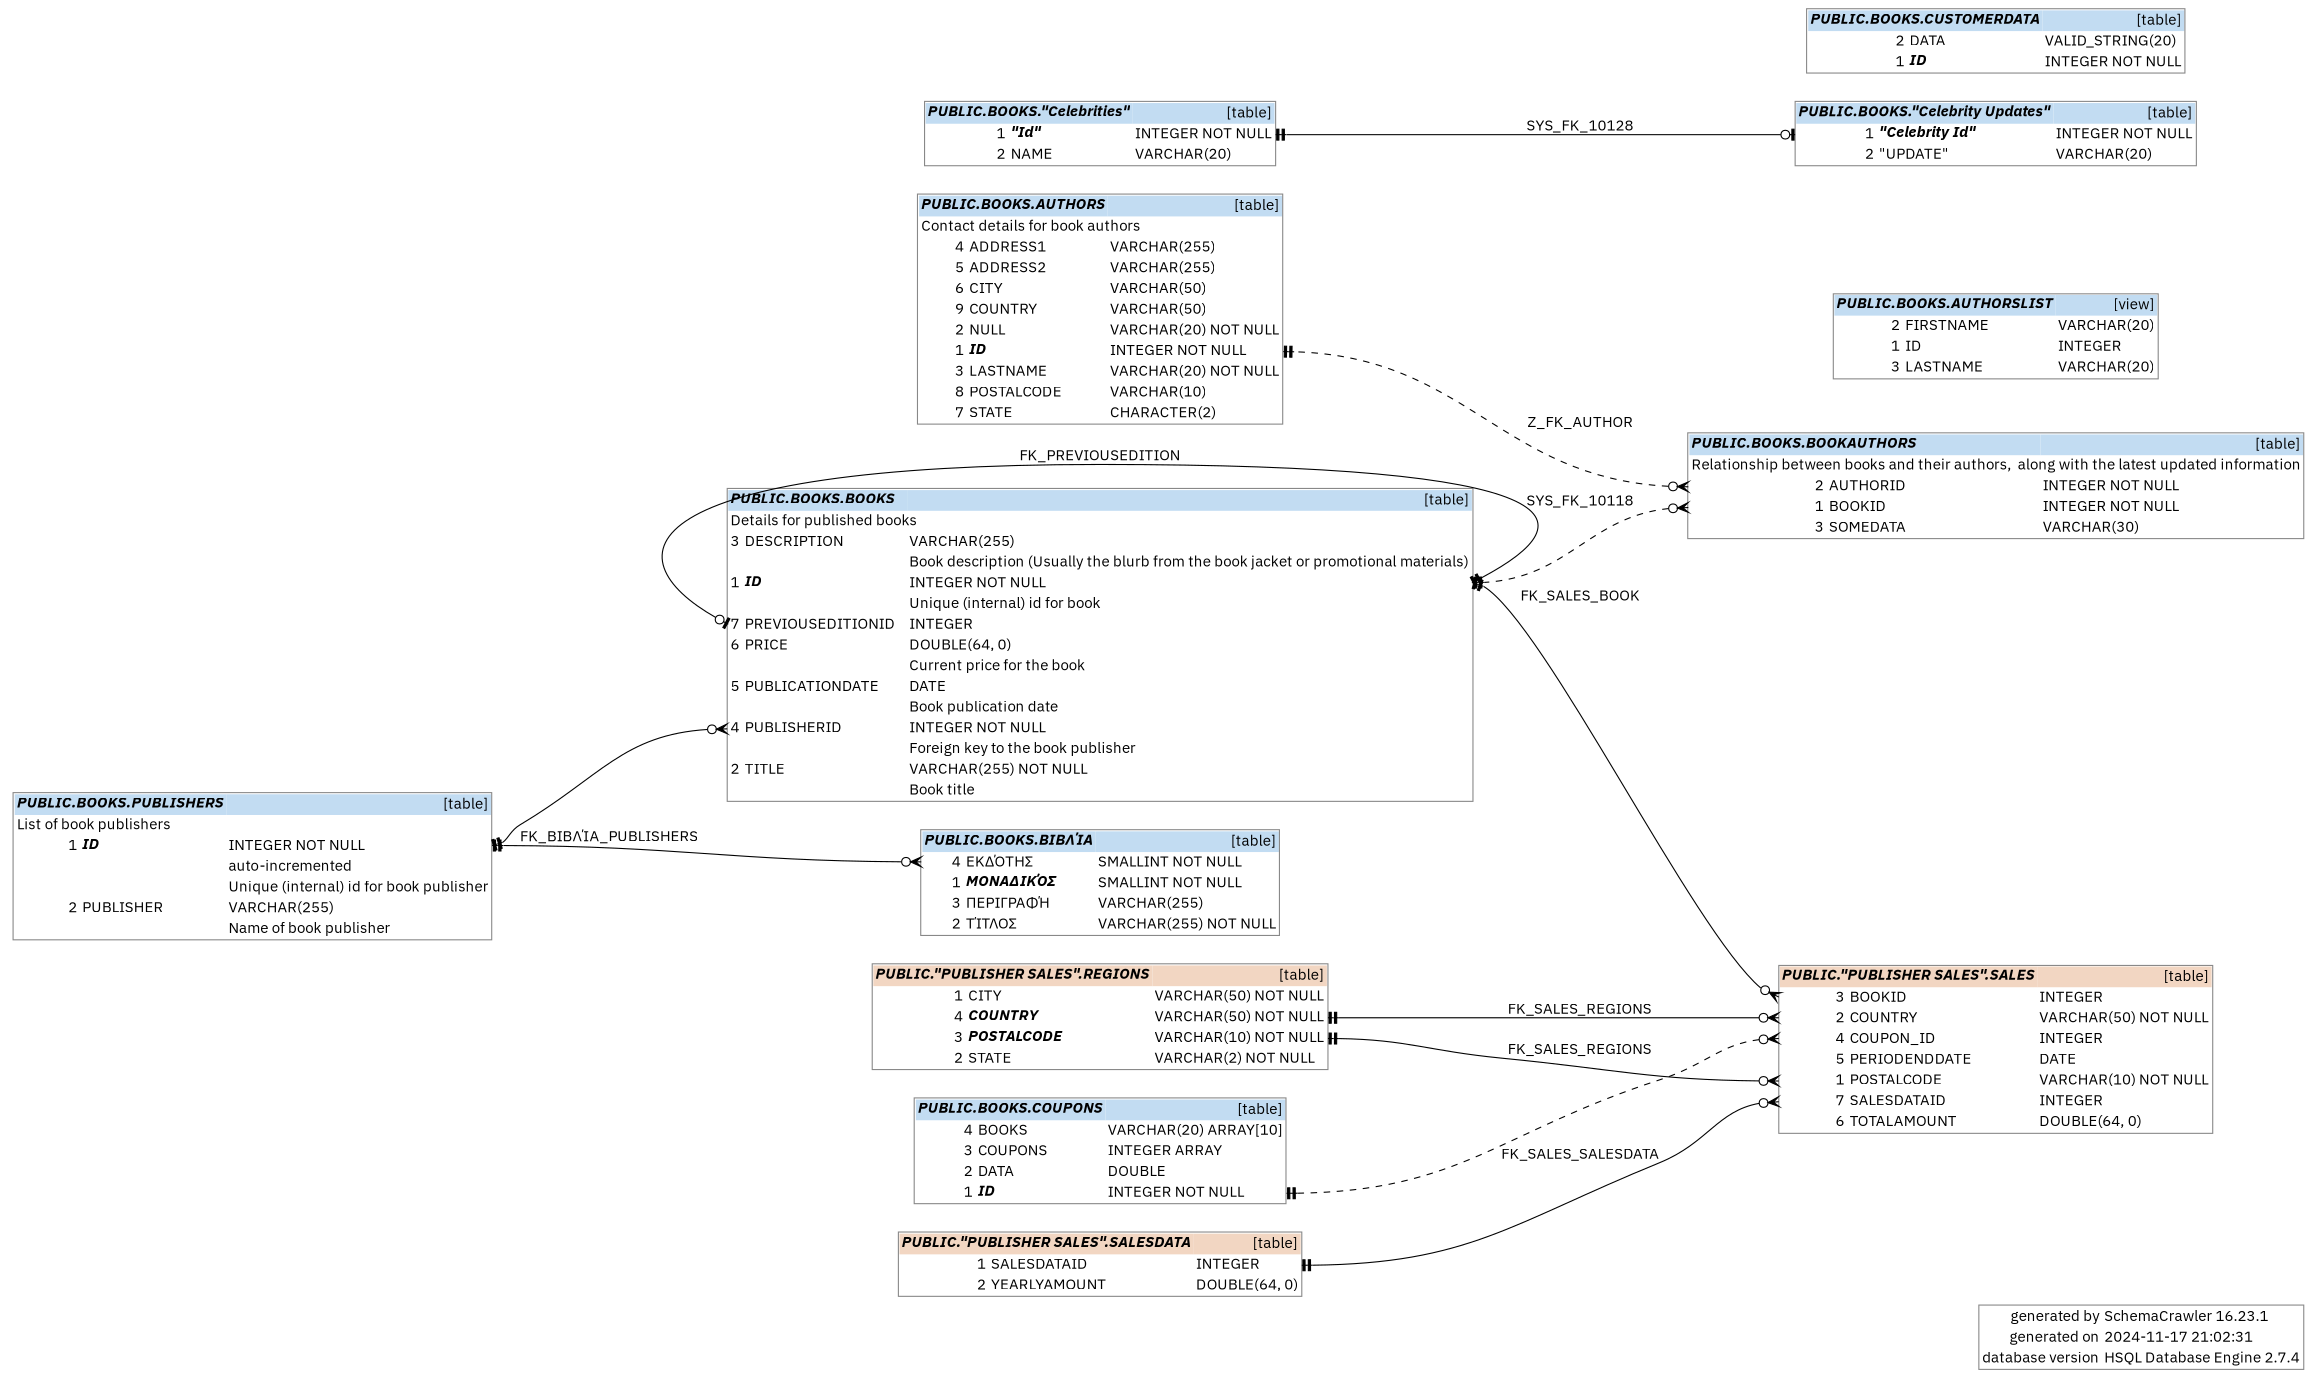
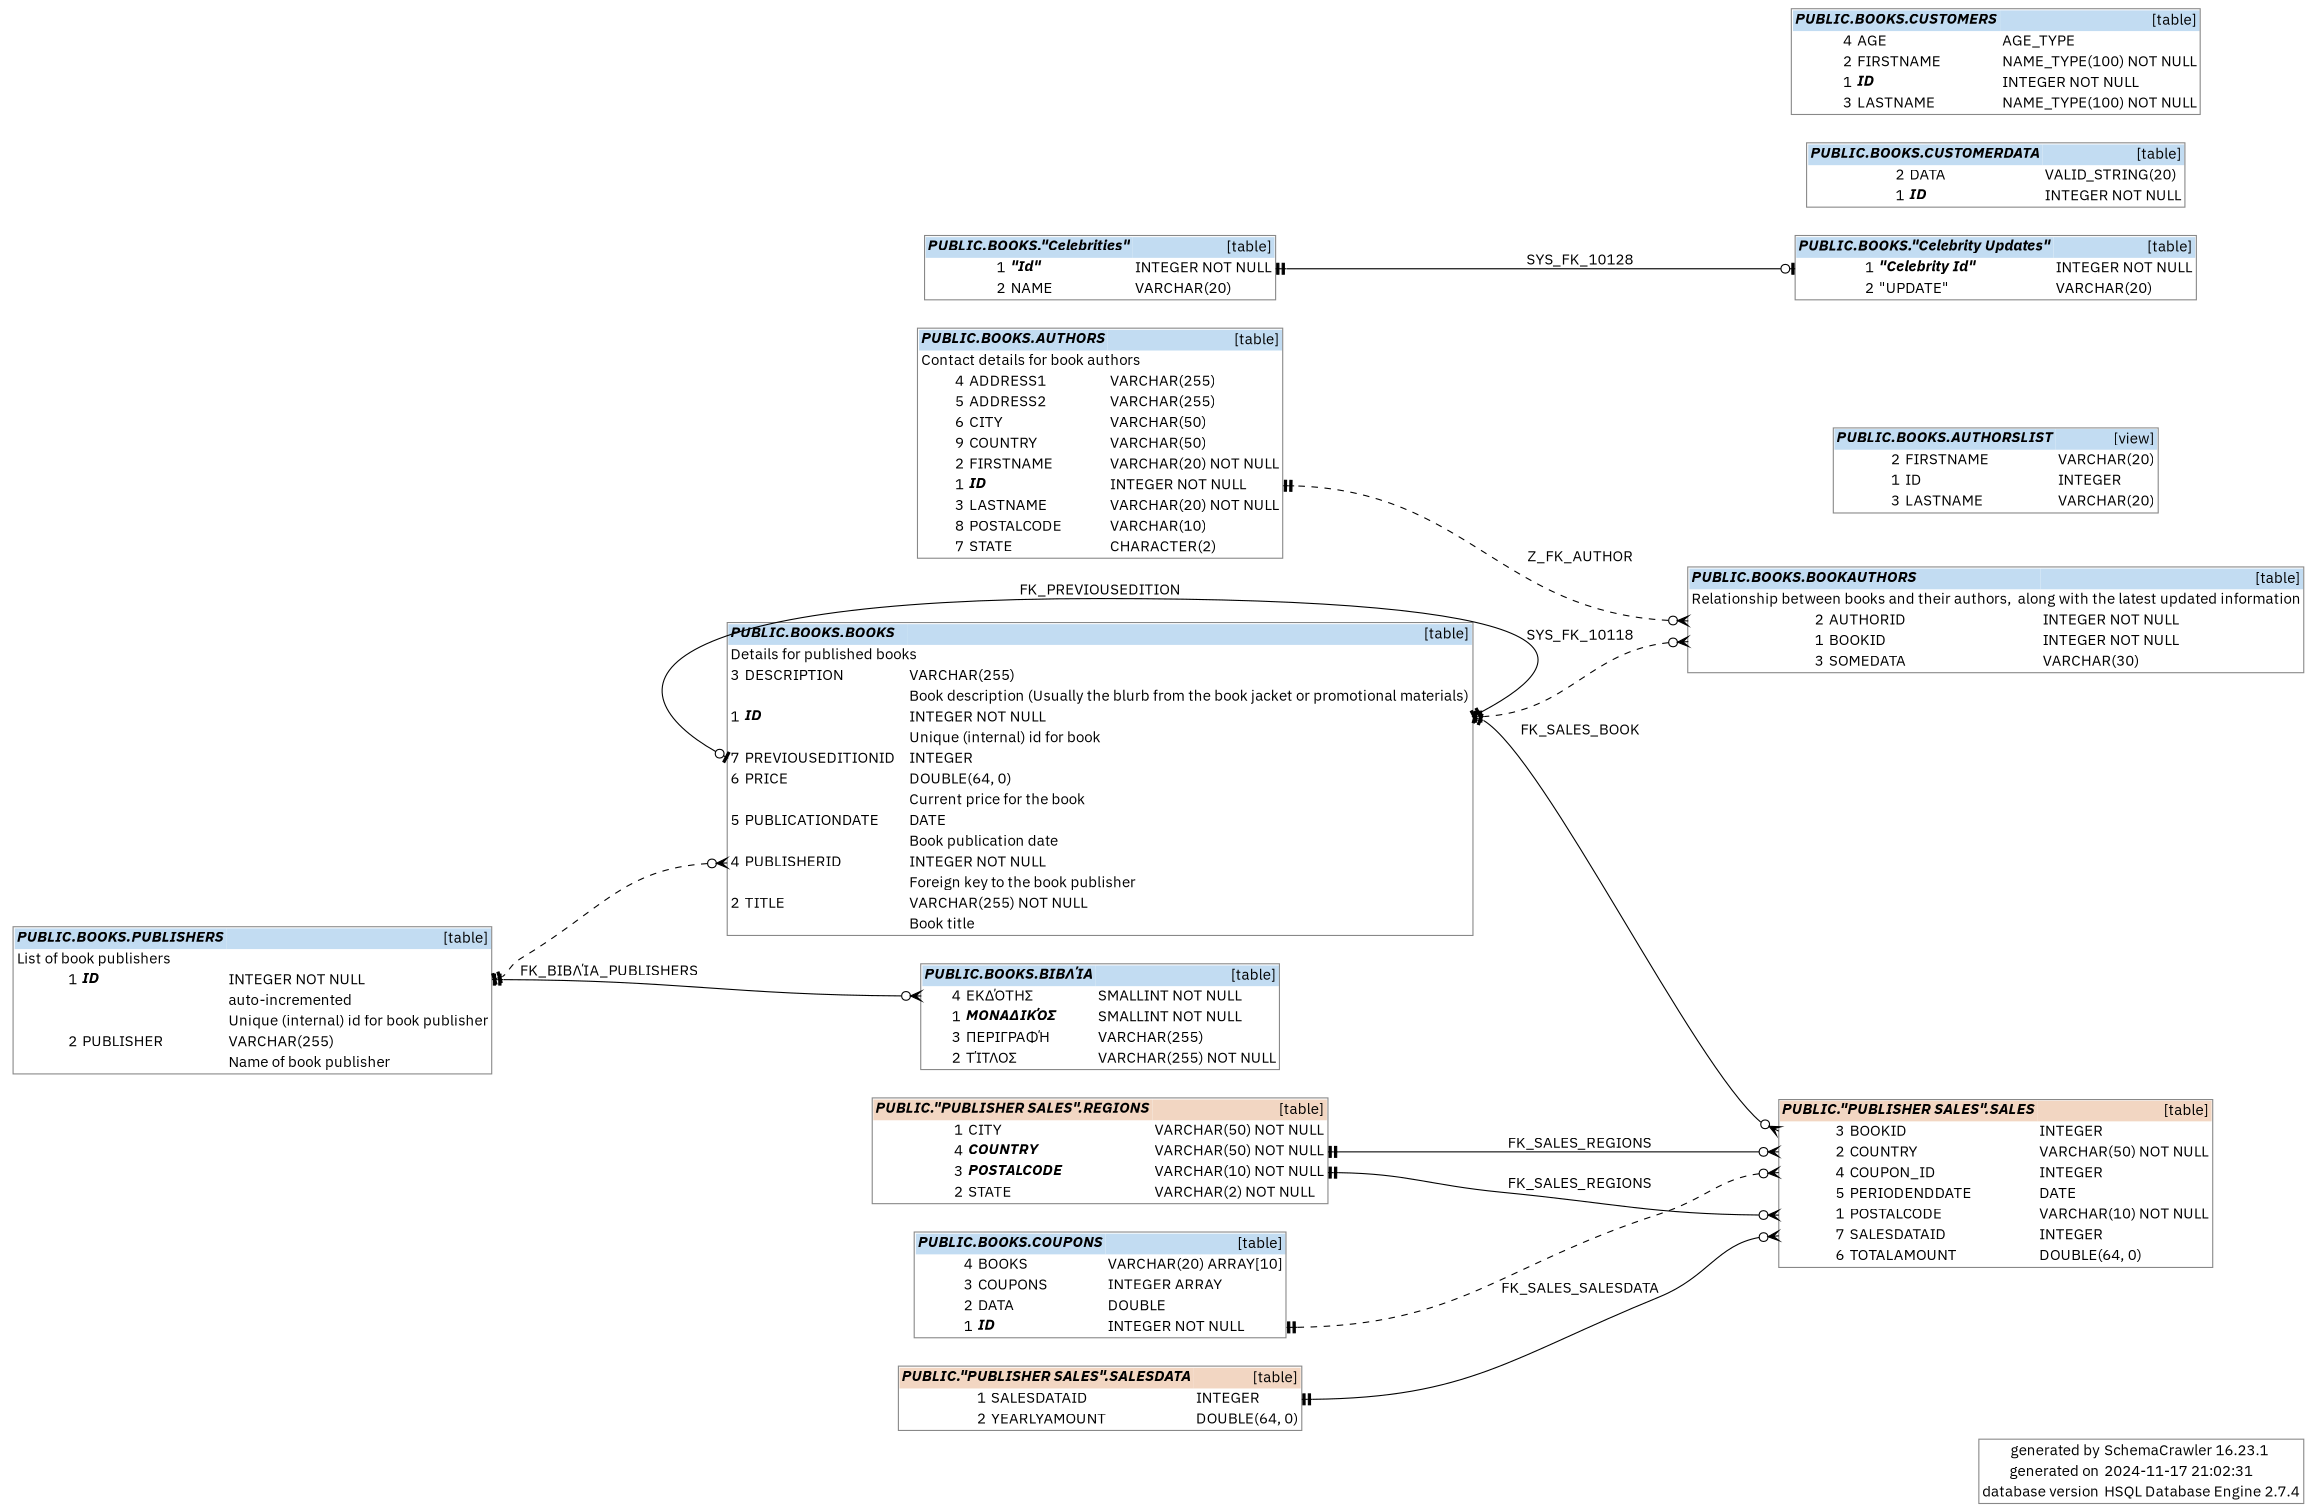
none -> (1996, 62)
(988, 330) -> (1011, 464)
(598, 771) -> (598, 905)
